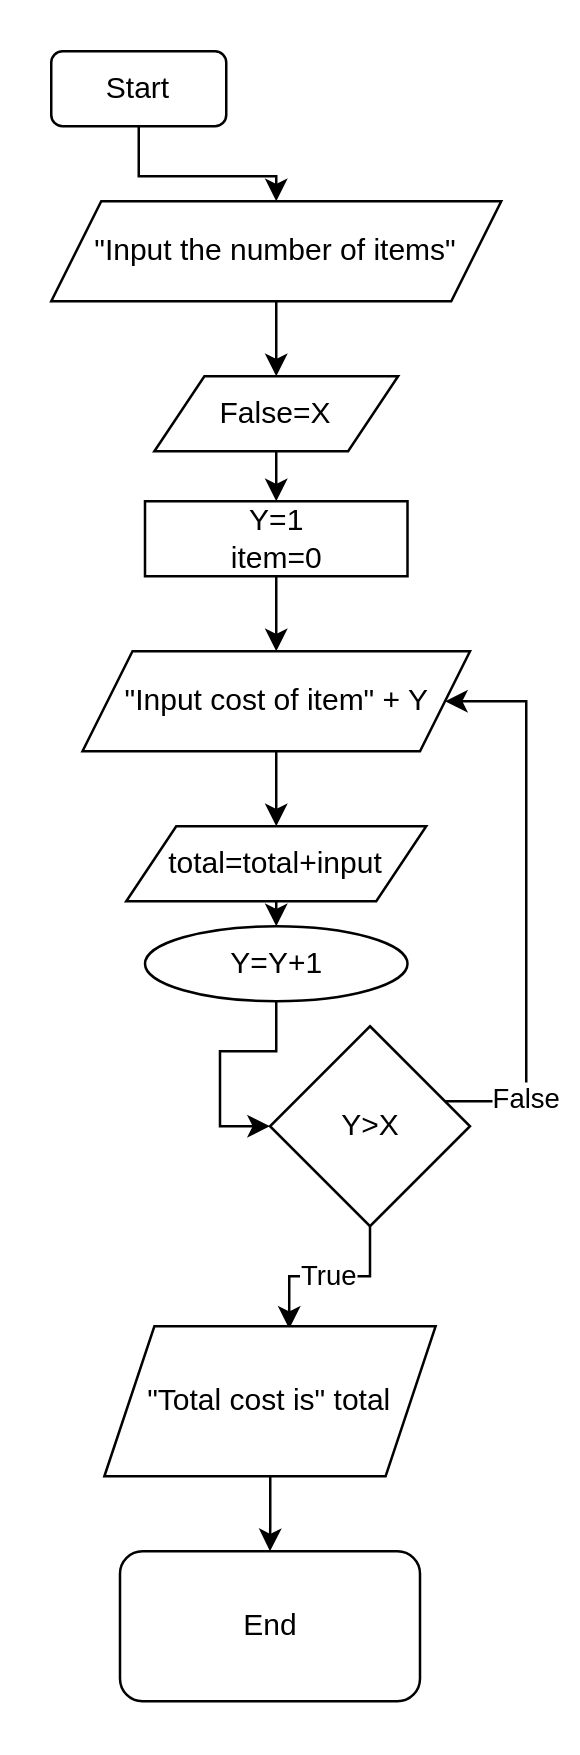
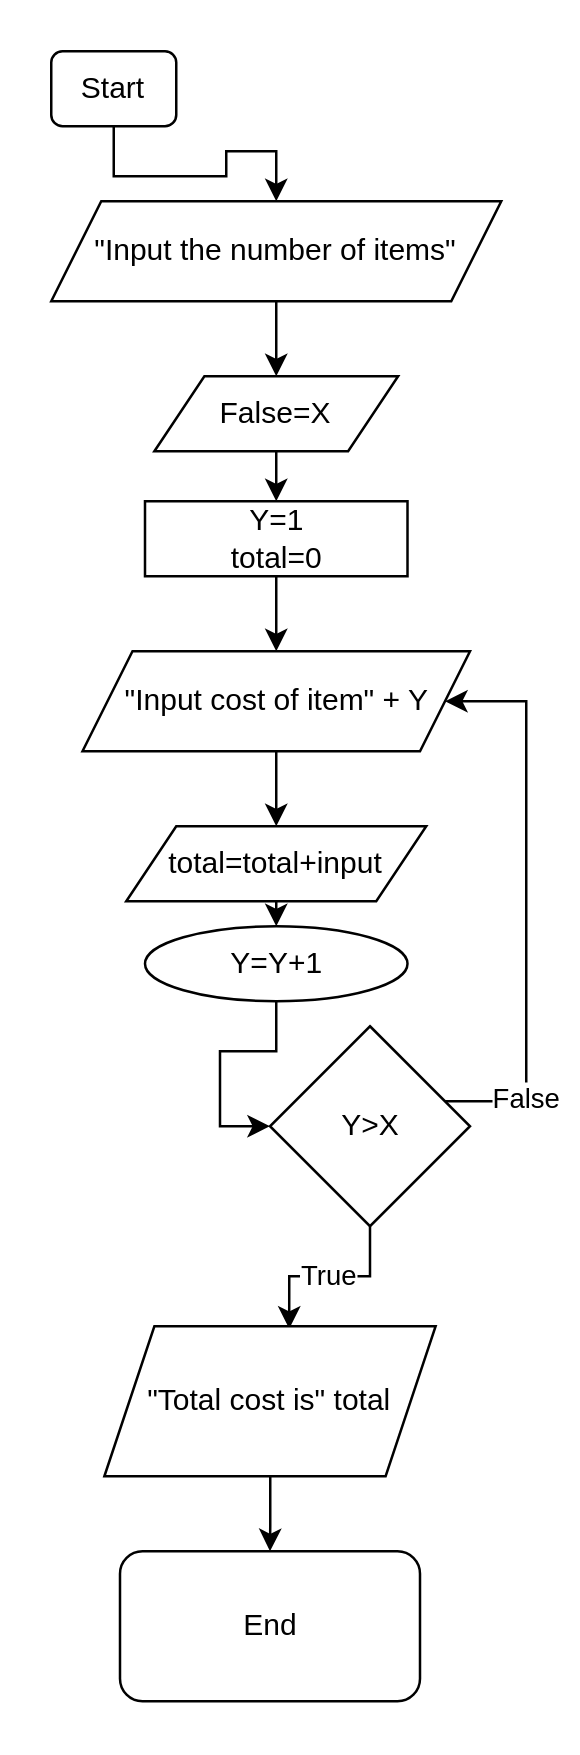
(139, 89) -> (114, 89)
(278, 539) -> (278, 539)
